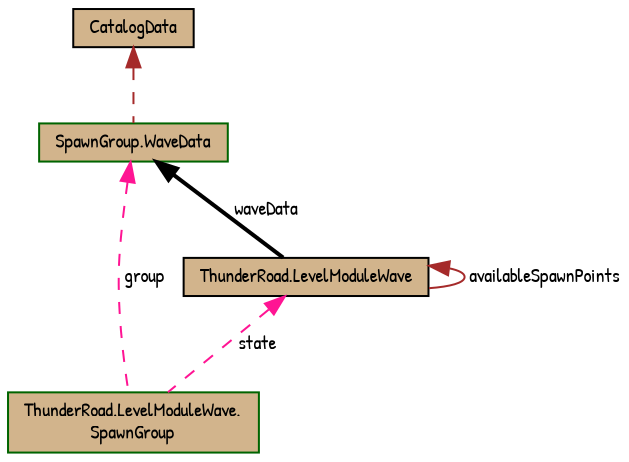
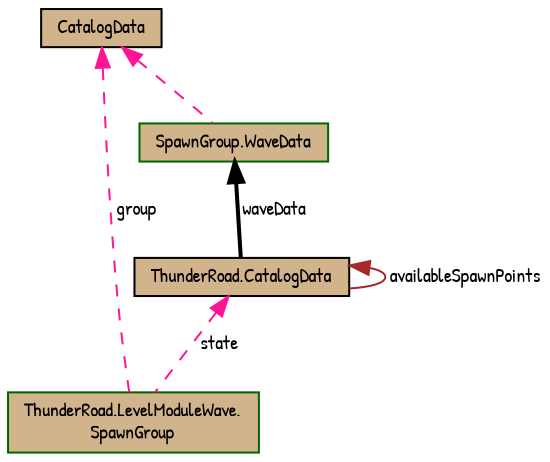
(133, 96) -> (175, 92)
(306, 277) -> (242, 277)
(119, 287) -> (112, 230)
